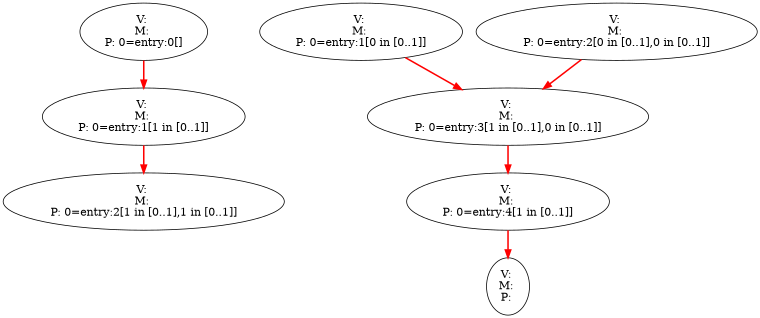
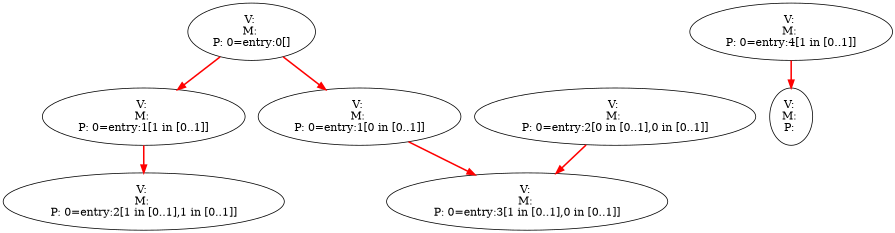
none -> (301, 71)
(508, 155) -> none
